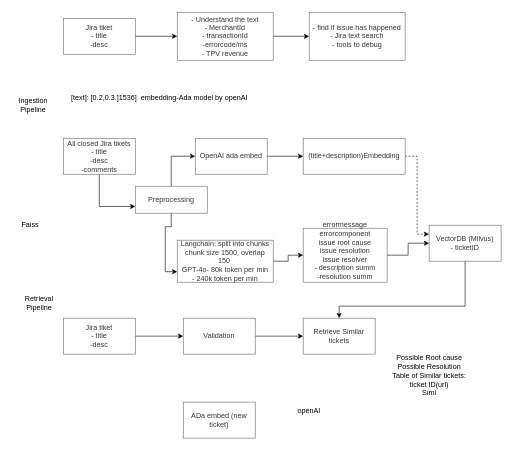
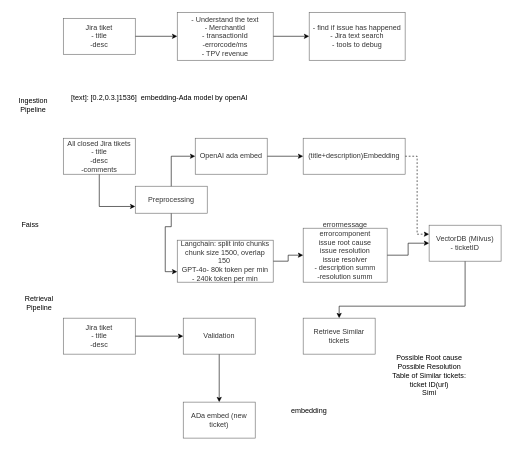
(297, 336) -> (219, 396)
(309, 411) -> (309, 411)
